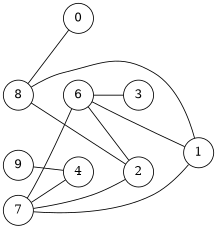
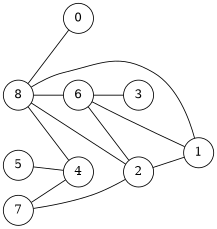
none -> (48, 133)
(51, 154) -> (48, 95)
(18, 165) -> (18, 165)
(118, 207) -> (168, 162)
